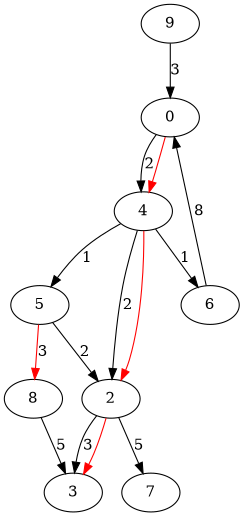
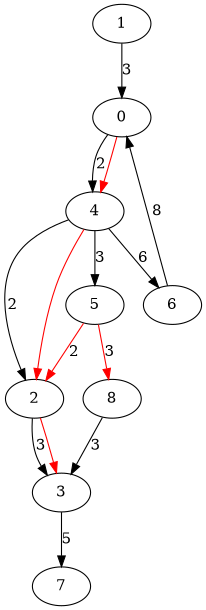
(170, 24) -> (122, 24)
(87, 258) -> (100, 258)
(185, 258) -> (143, 258)
(72, 347) -> (68, 347)
(129, 440) -> (61, 534)
(61, 446) -> (96, 446)
